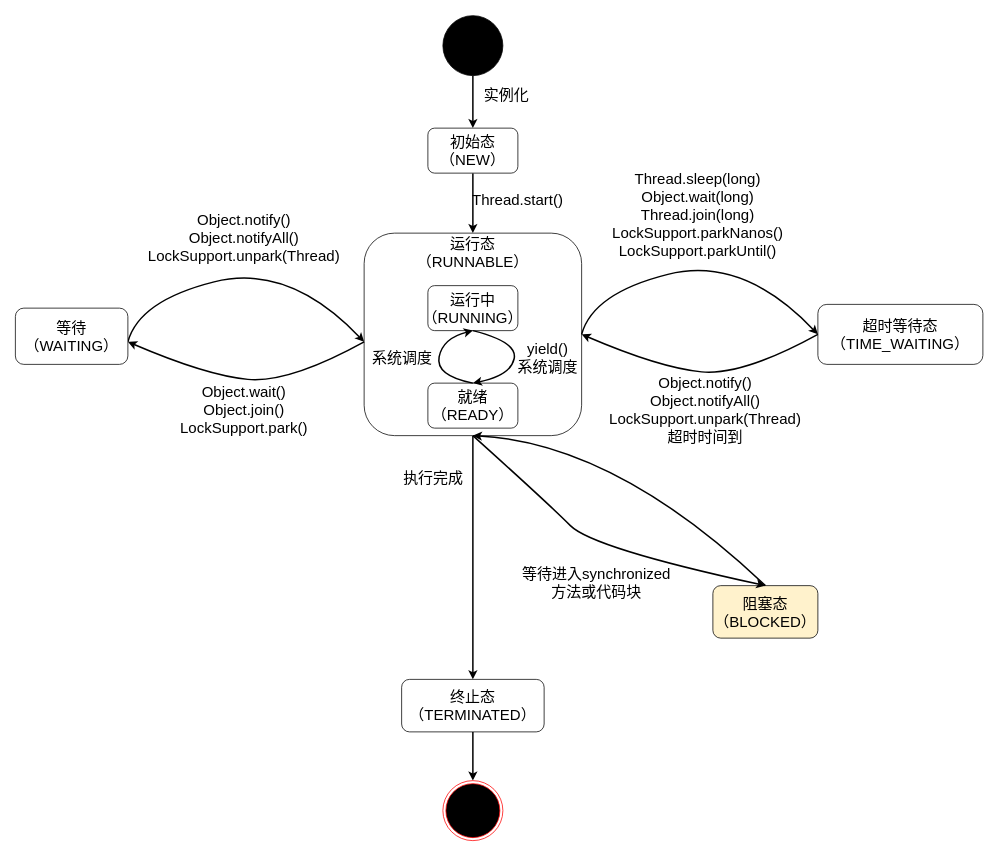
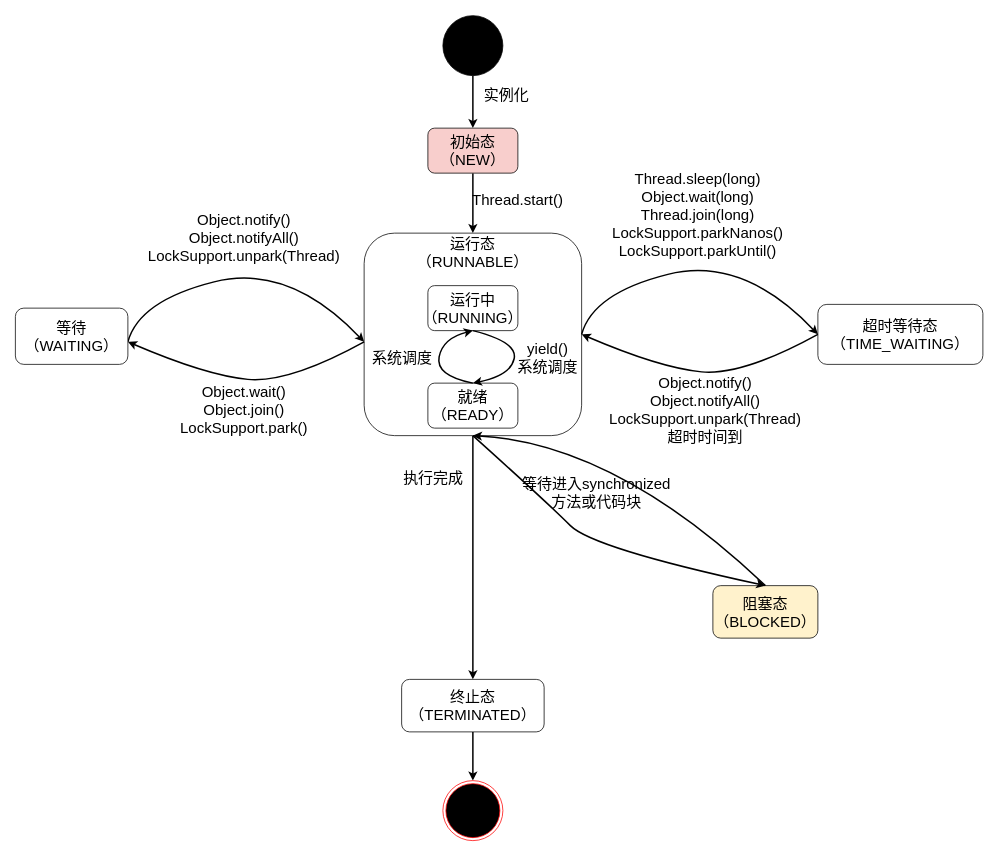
(473, 150) -> (473, 150)
(597, 582) -> (597, 492)
